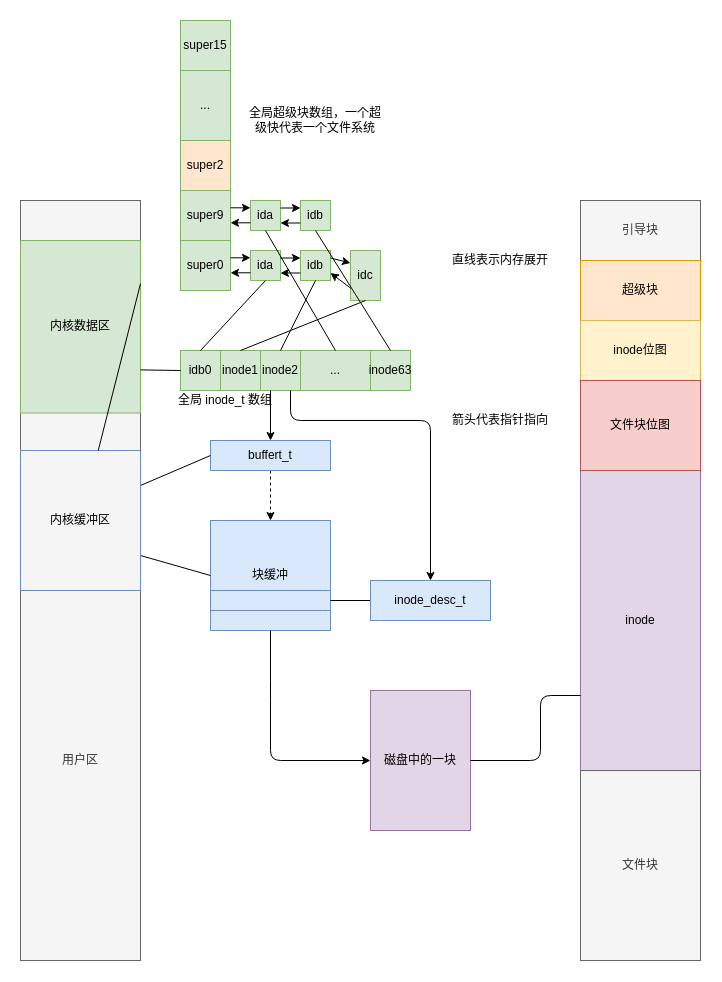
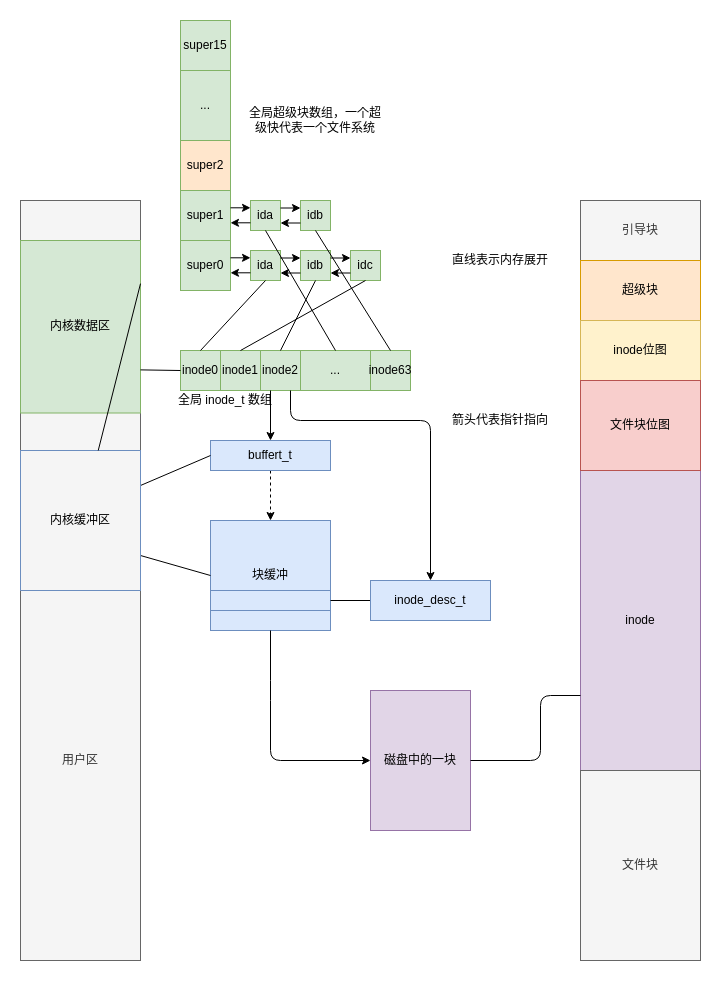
(206, 216) -> (206, 216)
(366, 276) -> (366, 266)
(201, 371) -> (201, 371)
